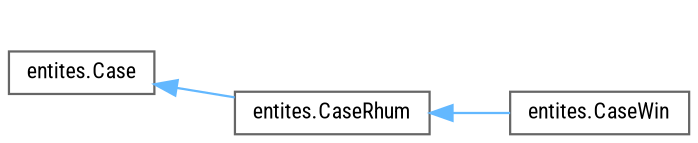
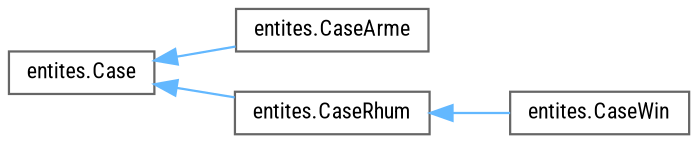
none -> (332, 30)
